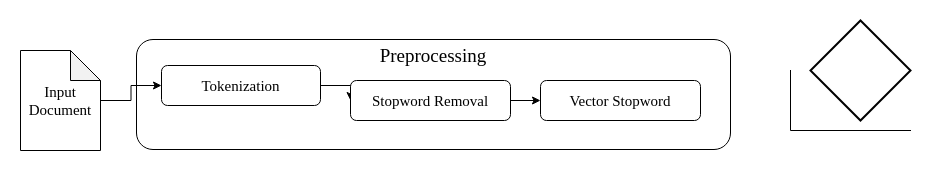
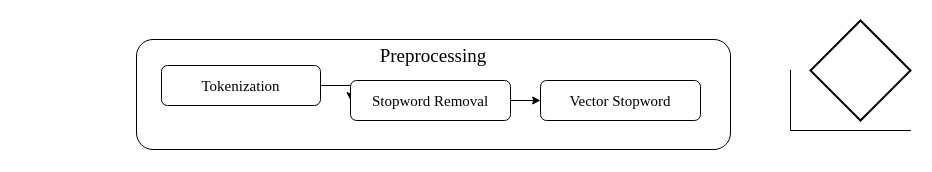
(131, 97) -> none
(61, 101) -> none
